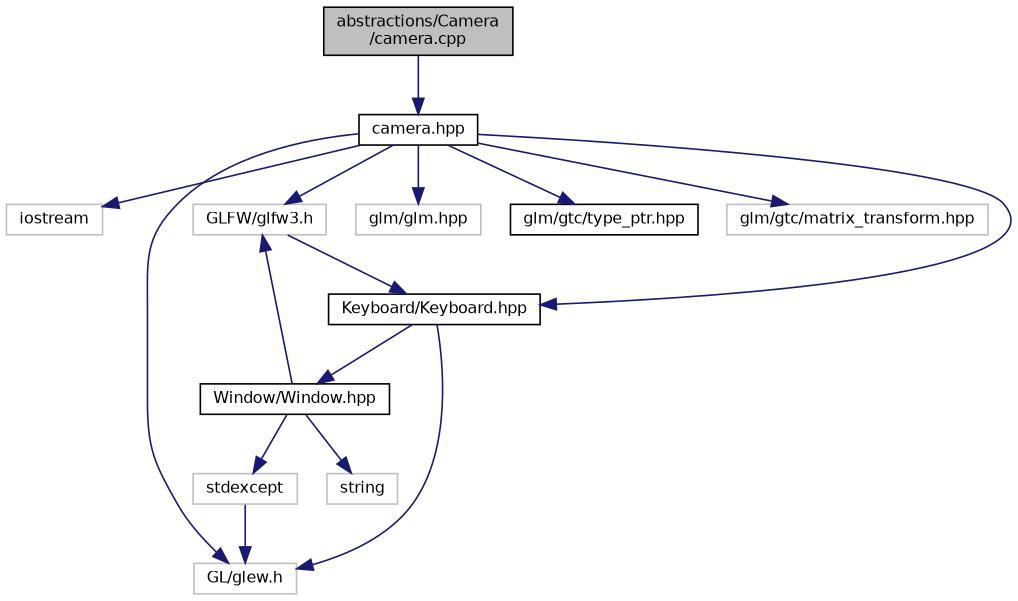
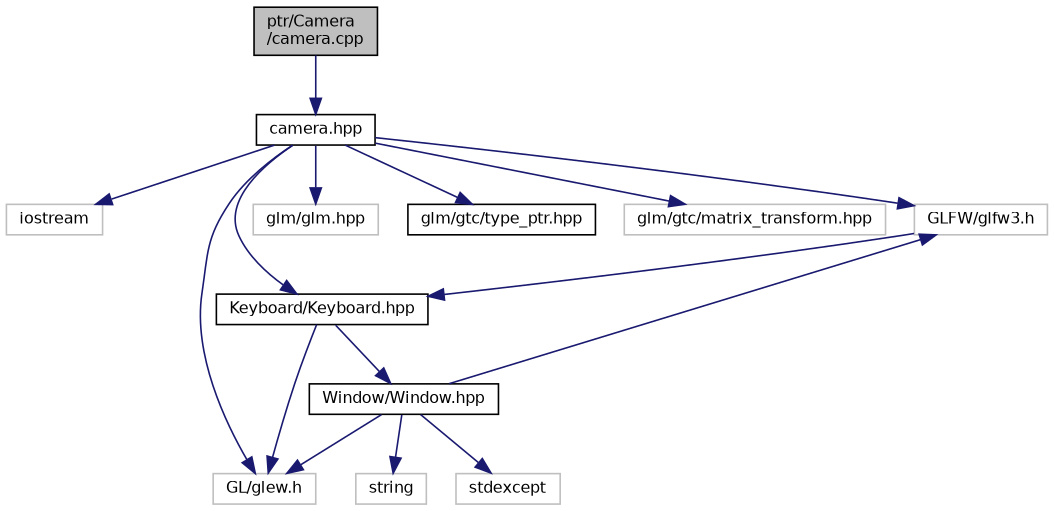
(418, 31) -> (316, 31)
(245, 526) -> (341, 440)
